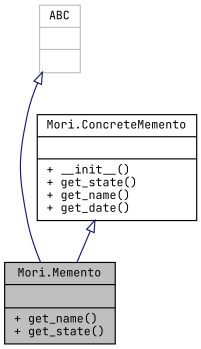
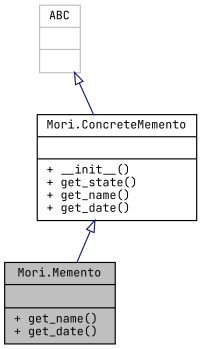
(21, 173) -> (87, 99)
(60, 332) -> (56, 332)
